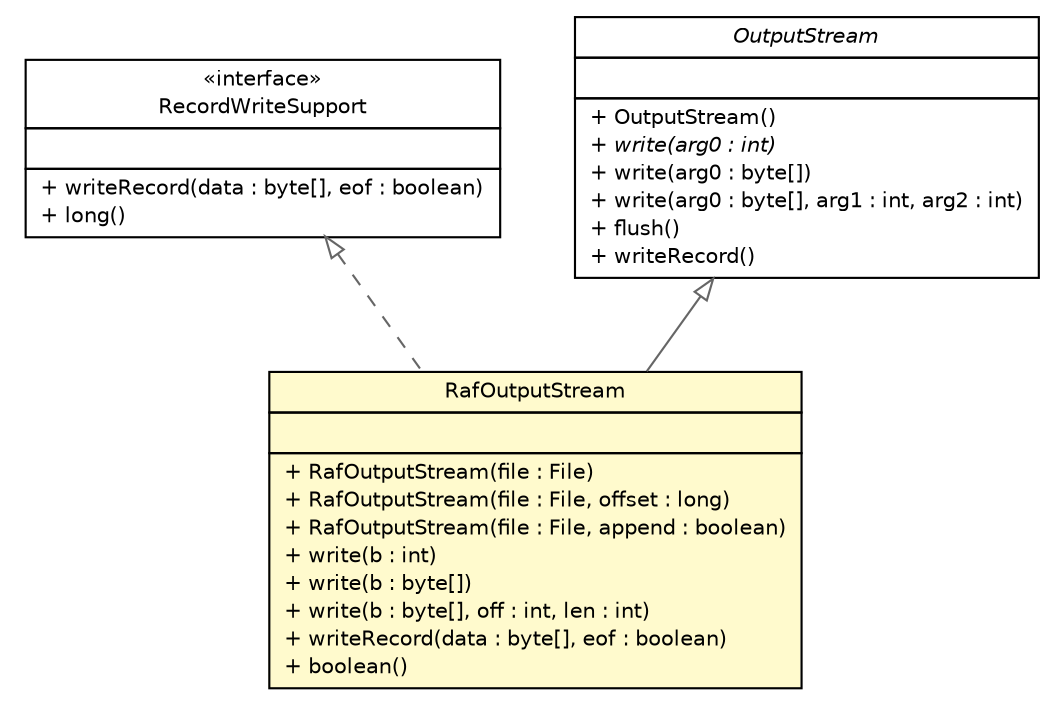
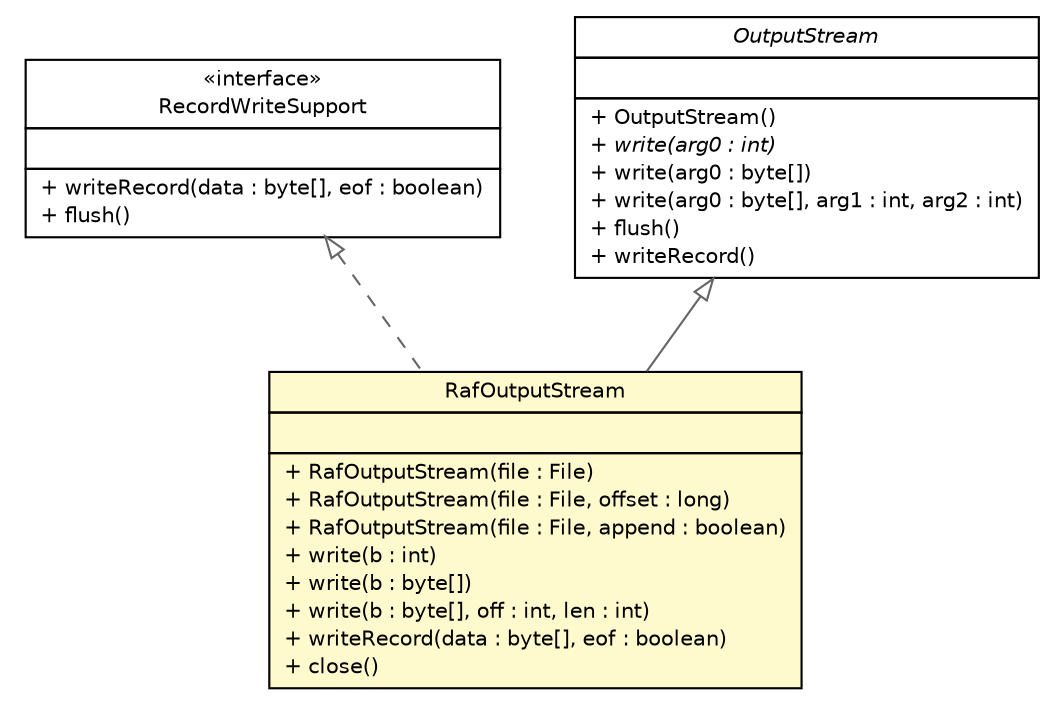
(83, 216) -> (87, 216)
(346, 667) -> (332, 667)
